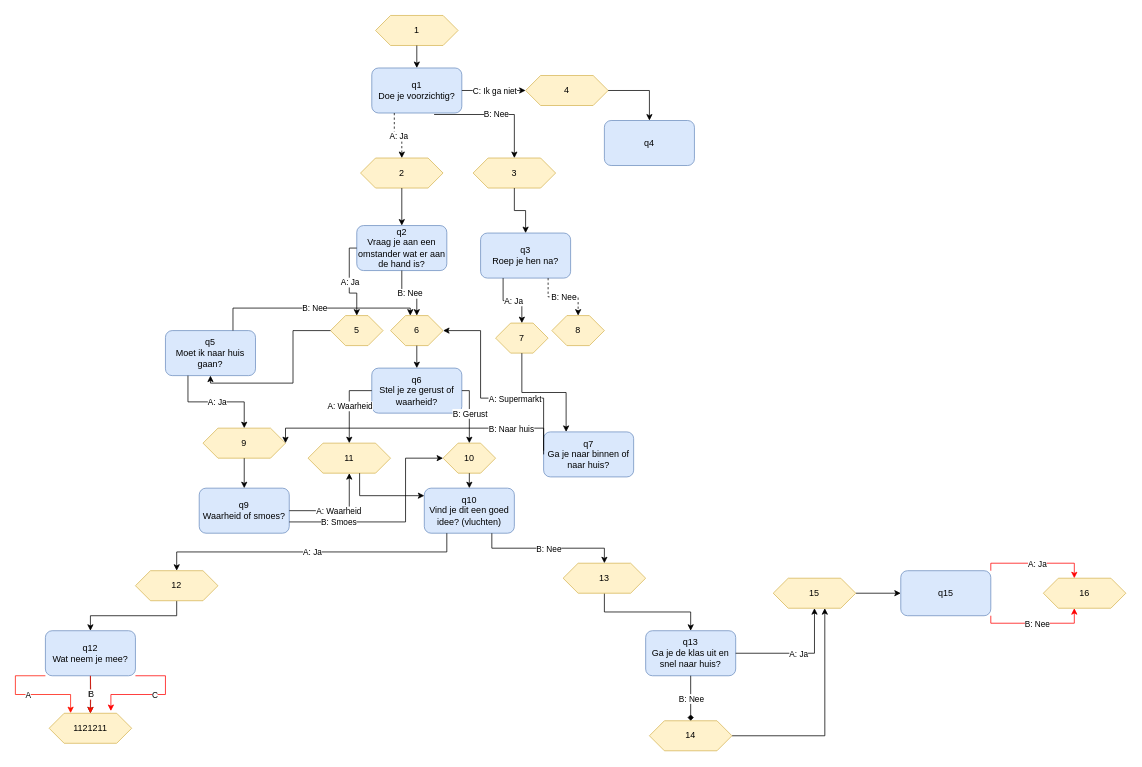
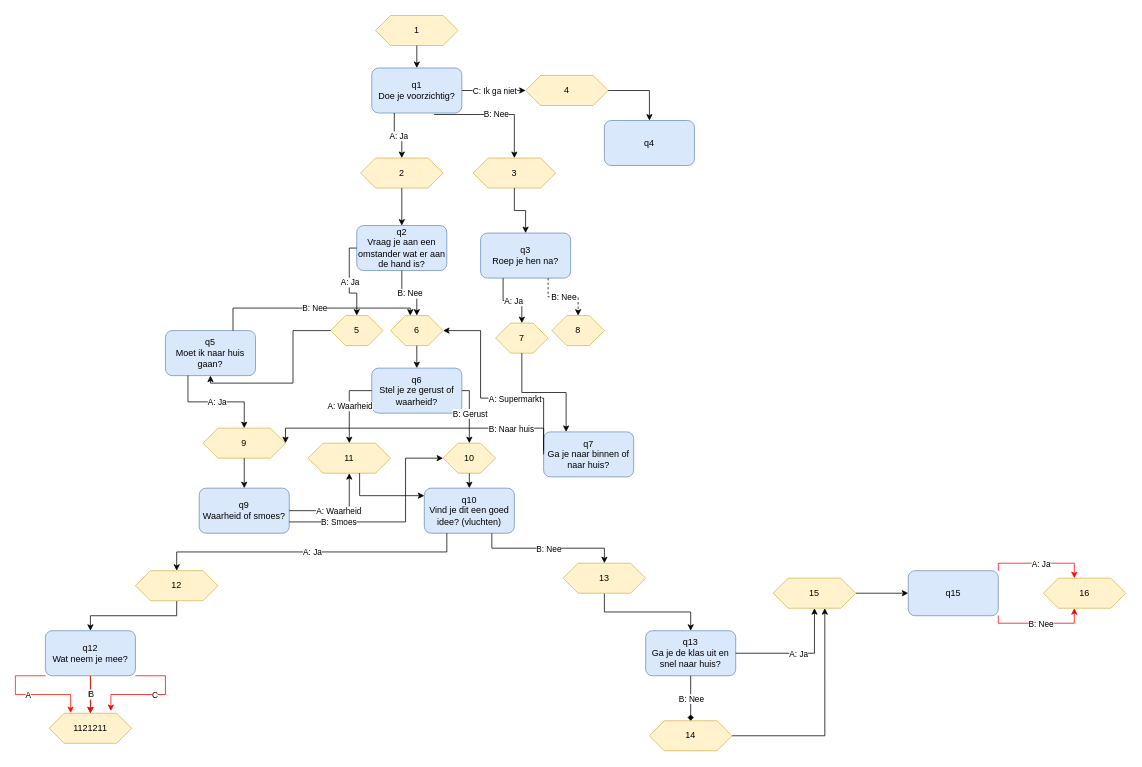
(394, 122) -> (394, 122)
(945, 593) -> (953, 593)
